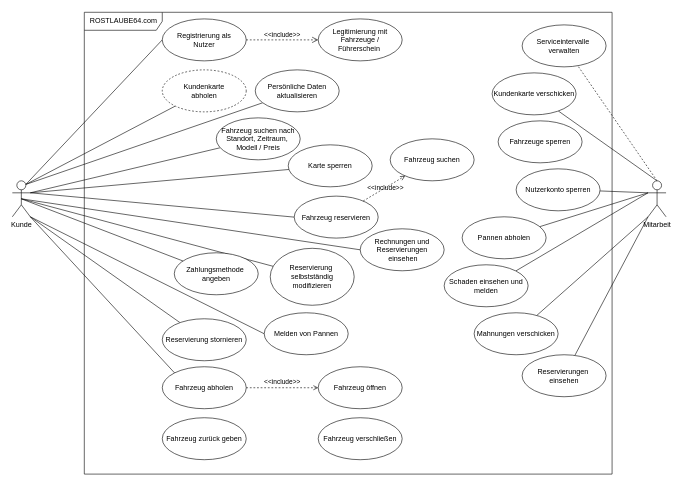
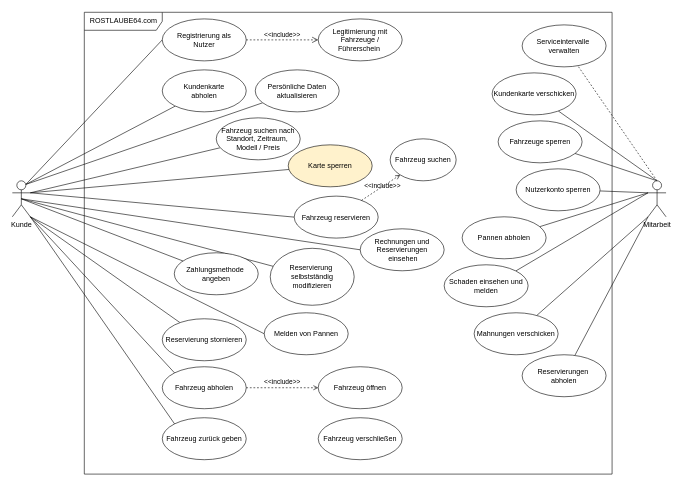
(204, 91) -> (204, 91)
(432, 160) -> (423, 160)
(330, 166) -> (330, 166)
none -> (616, 167)
none -> (104, 323)
(564, 376) -> (564, 376)
